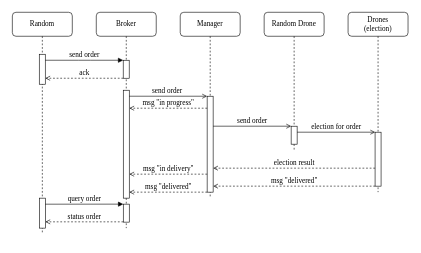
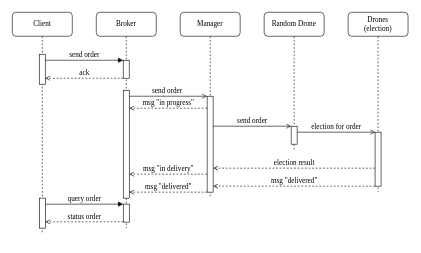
(42, 24) -> (42, 24)
